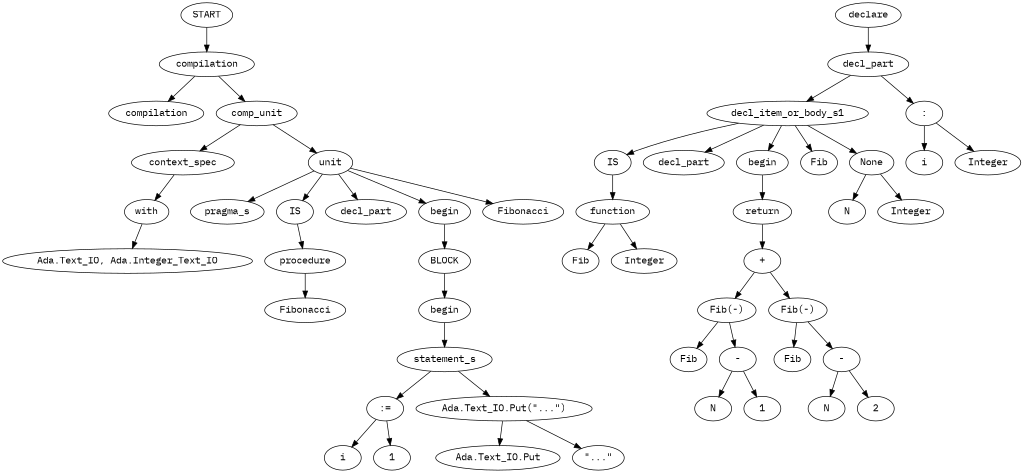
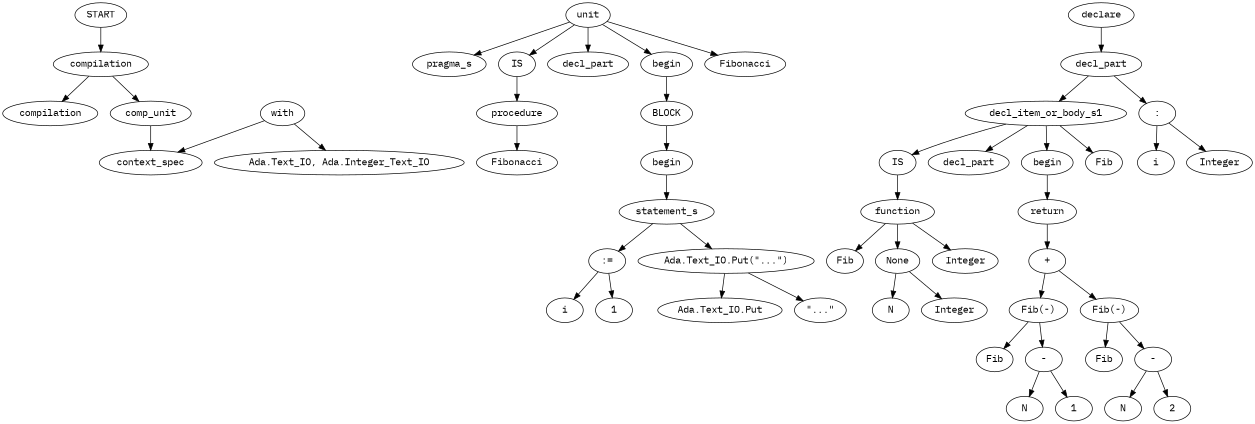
(292, 137) -> none
(829, 138) -> (898, 233)
(167, 185) -> (225, 135)
